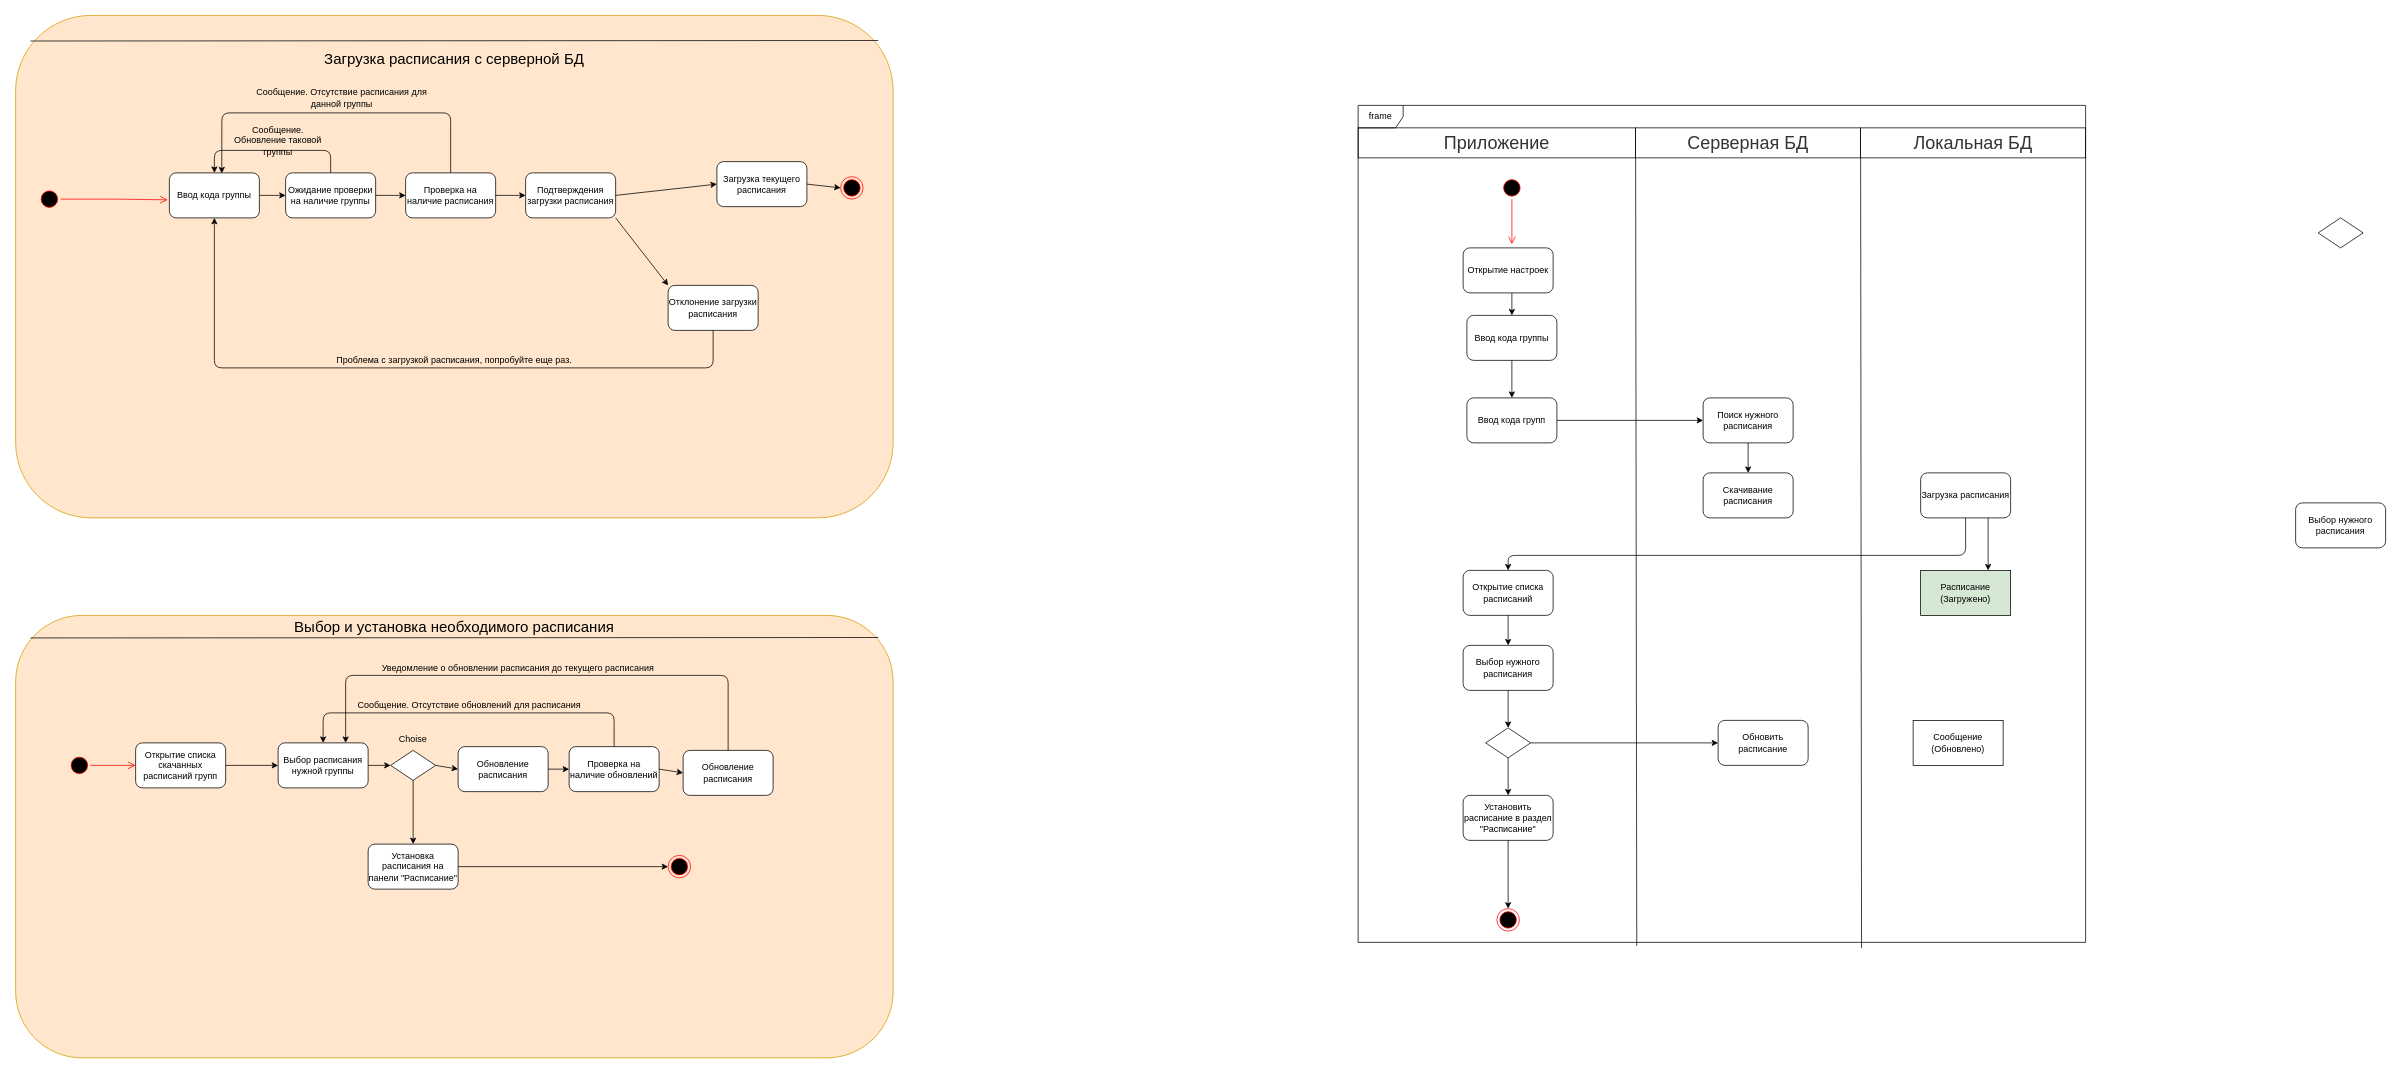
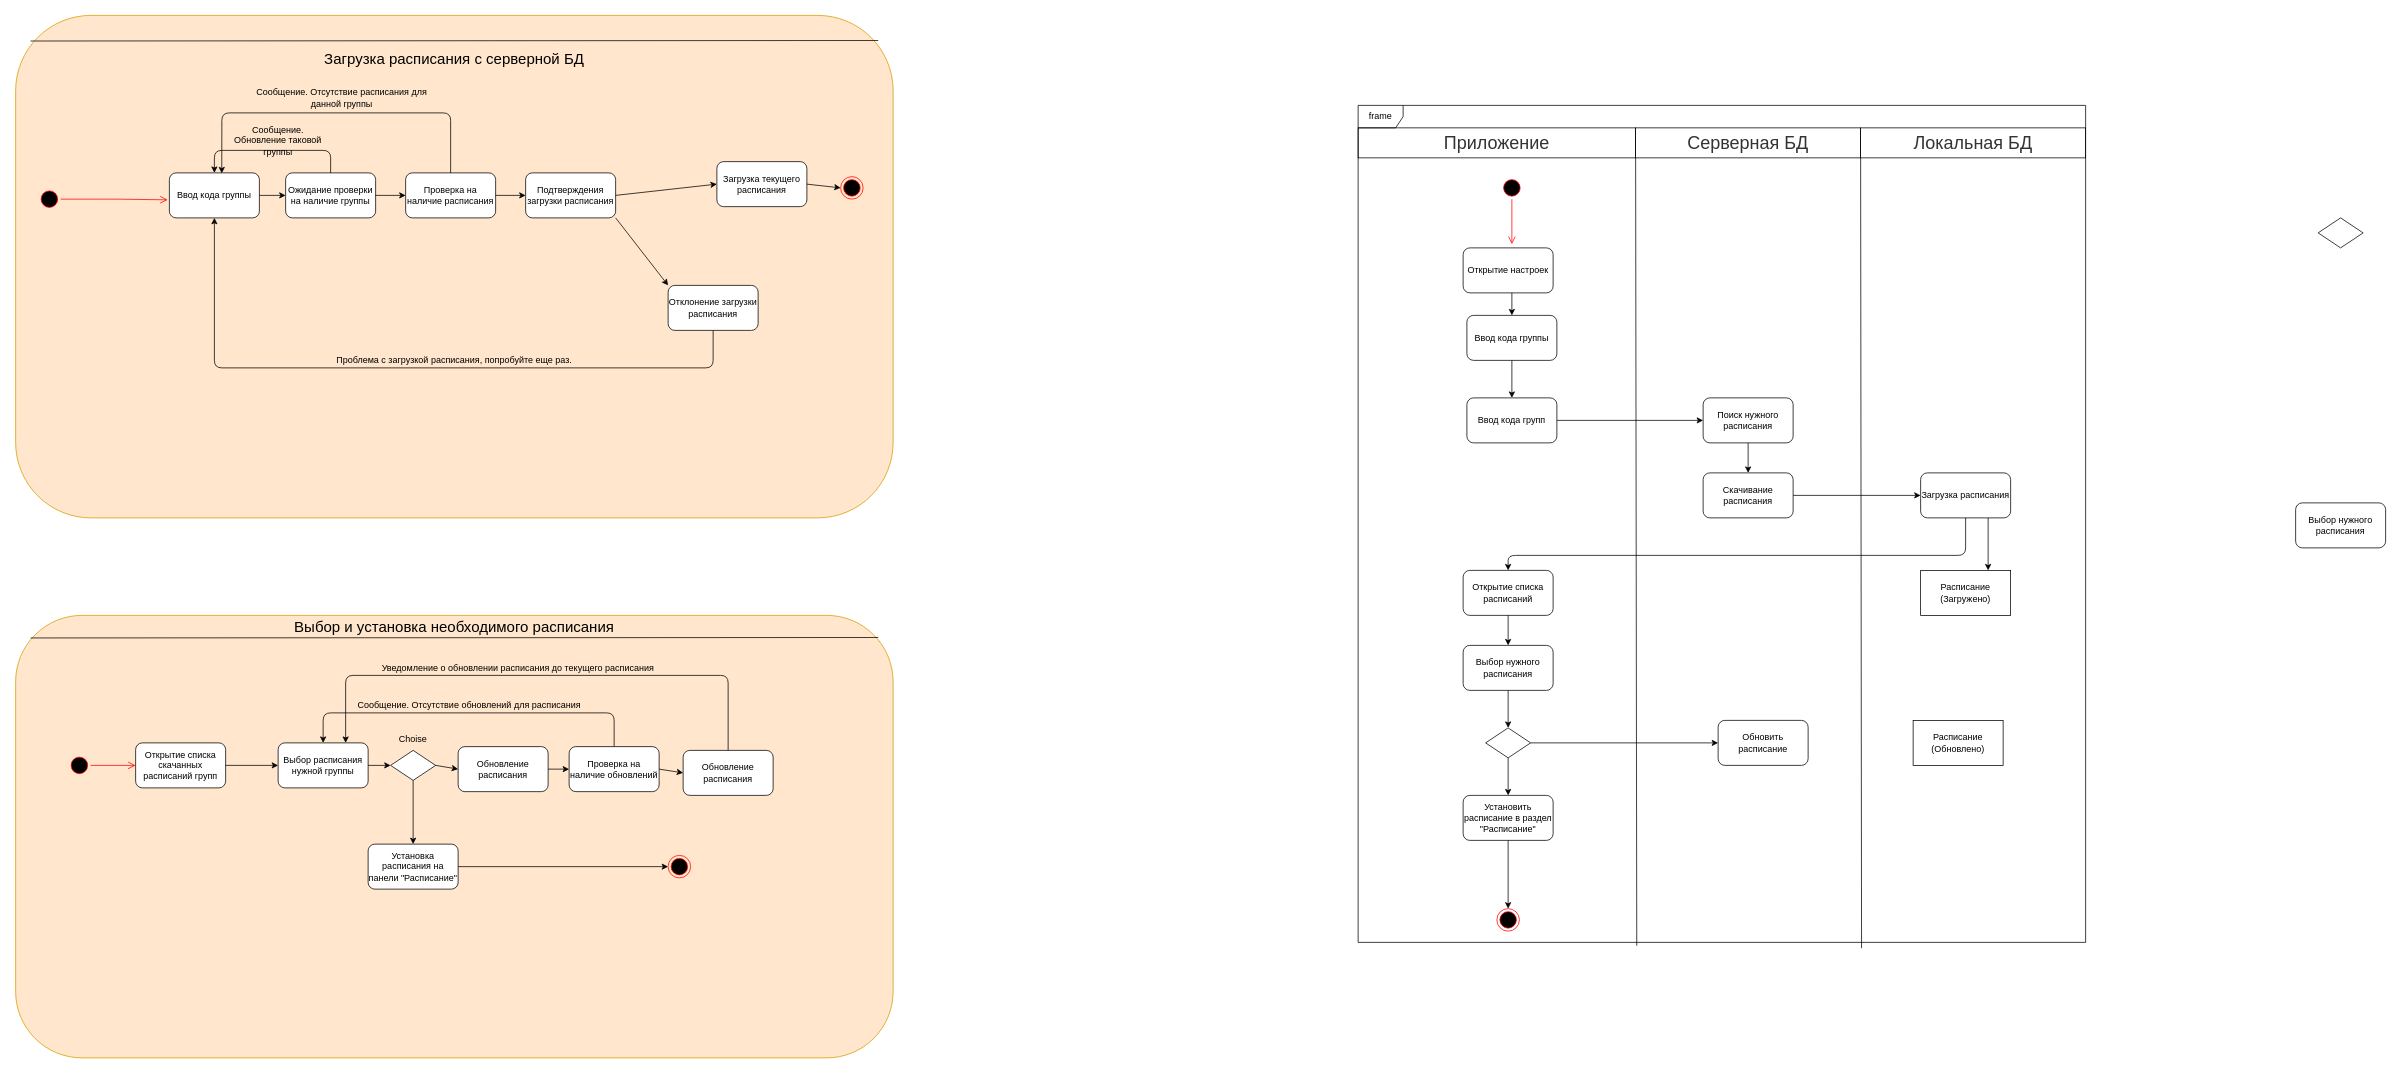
none -> (1854, 495)
(1965, 593) -> (1965, 593)
(1958, 743) -> (1958, 743)
